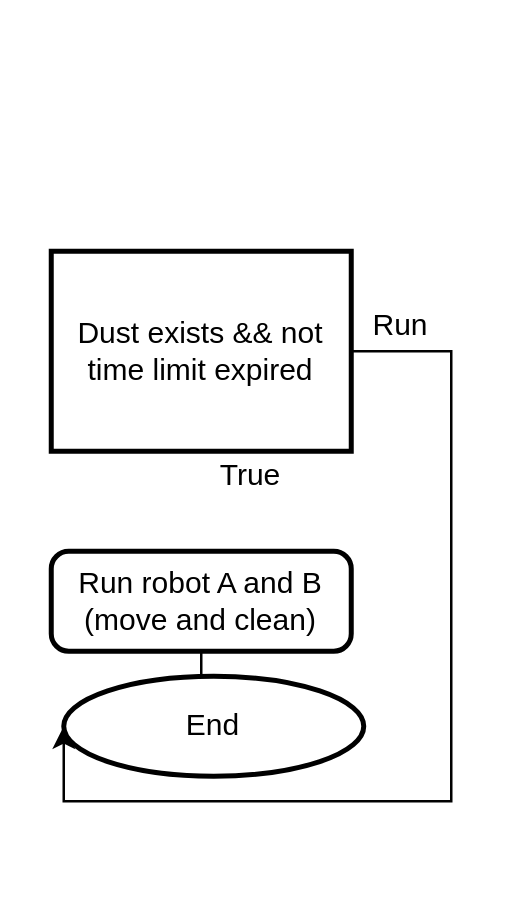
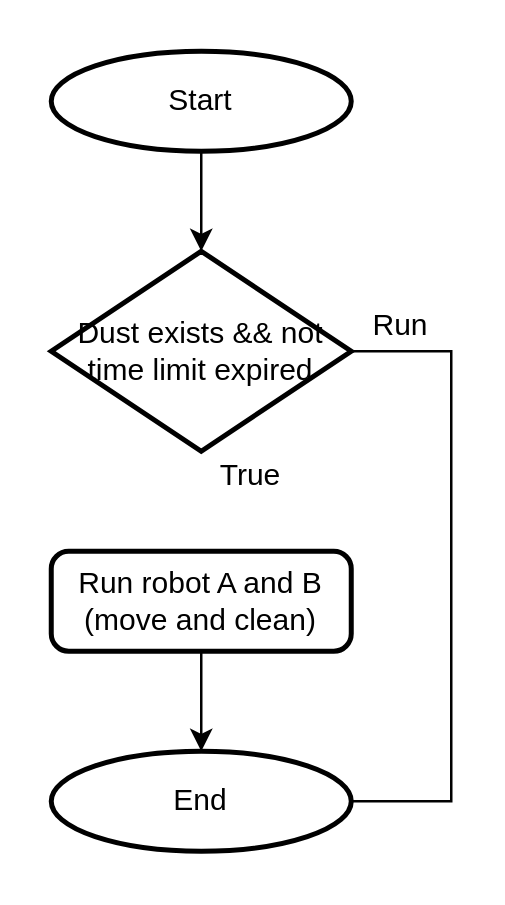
none -> (201, 101)
none -> (201, 193)
(201, 351) -> (201, 351)
(214, 726) -> (201, 801)
